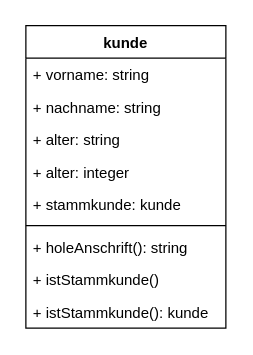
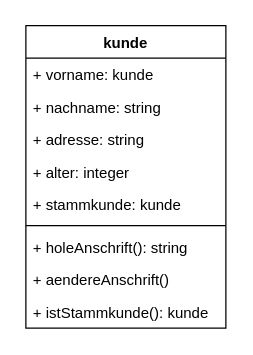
(96, 75) -> (94, 75)
(86, 140) -> (96, 140)
(100, 280) -> (113, 280)
